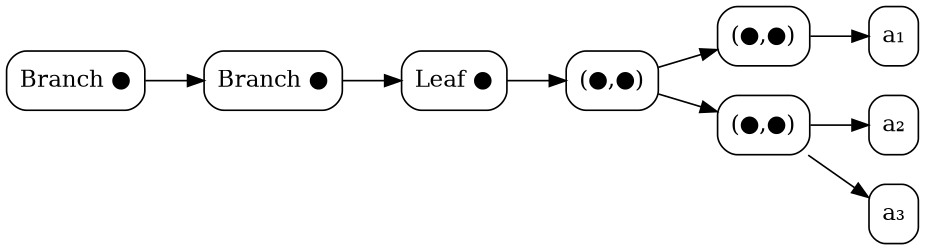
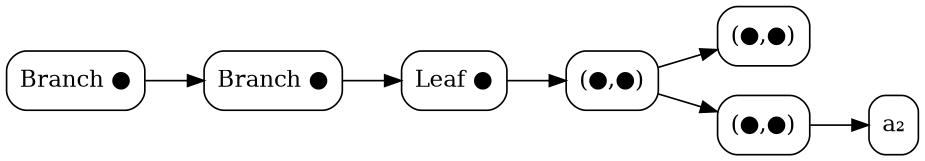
(894, 36) -> none
(894, 214) -> none
